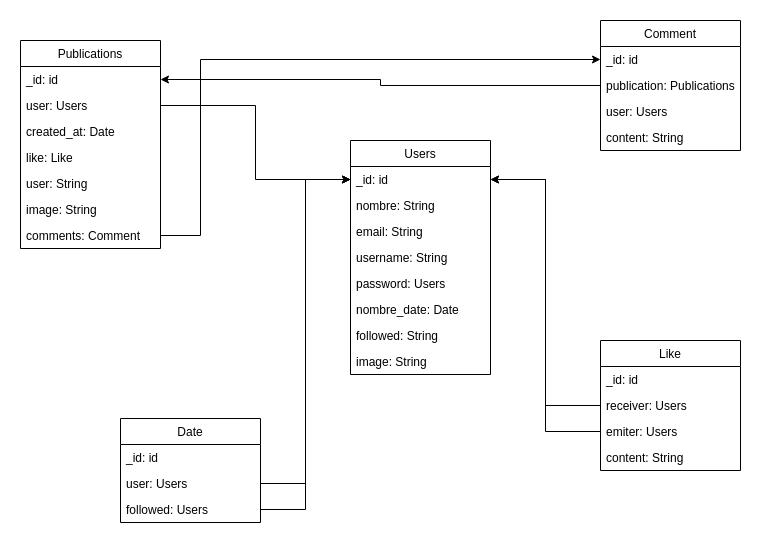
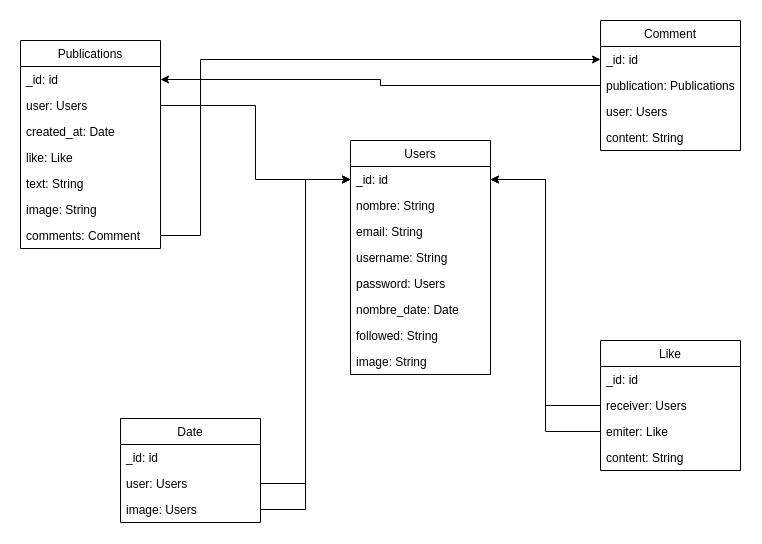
(62, 184) -> (62, 184)
(645, 432) -> (640, 432)
(170, 510) -> (162, 510)
